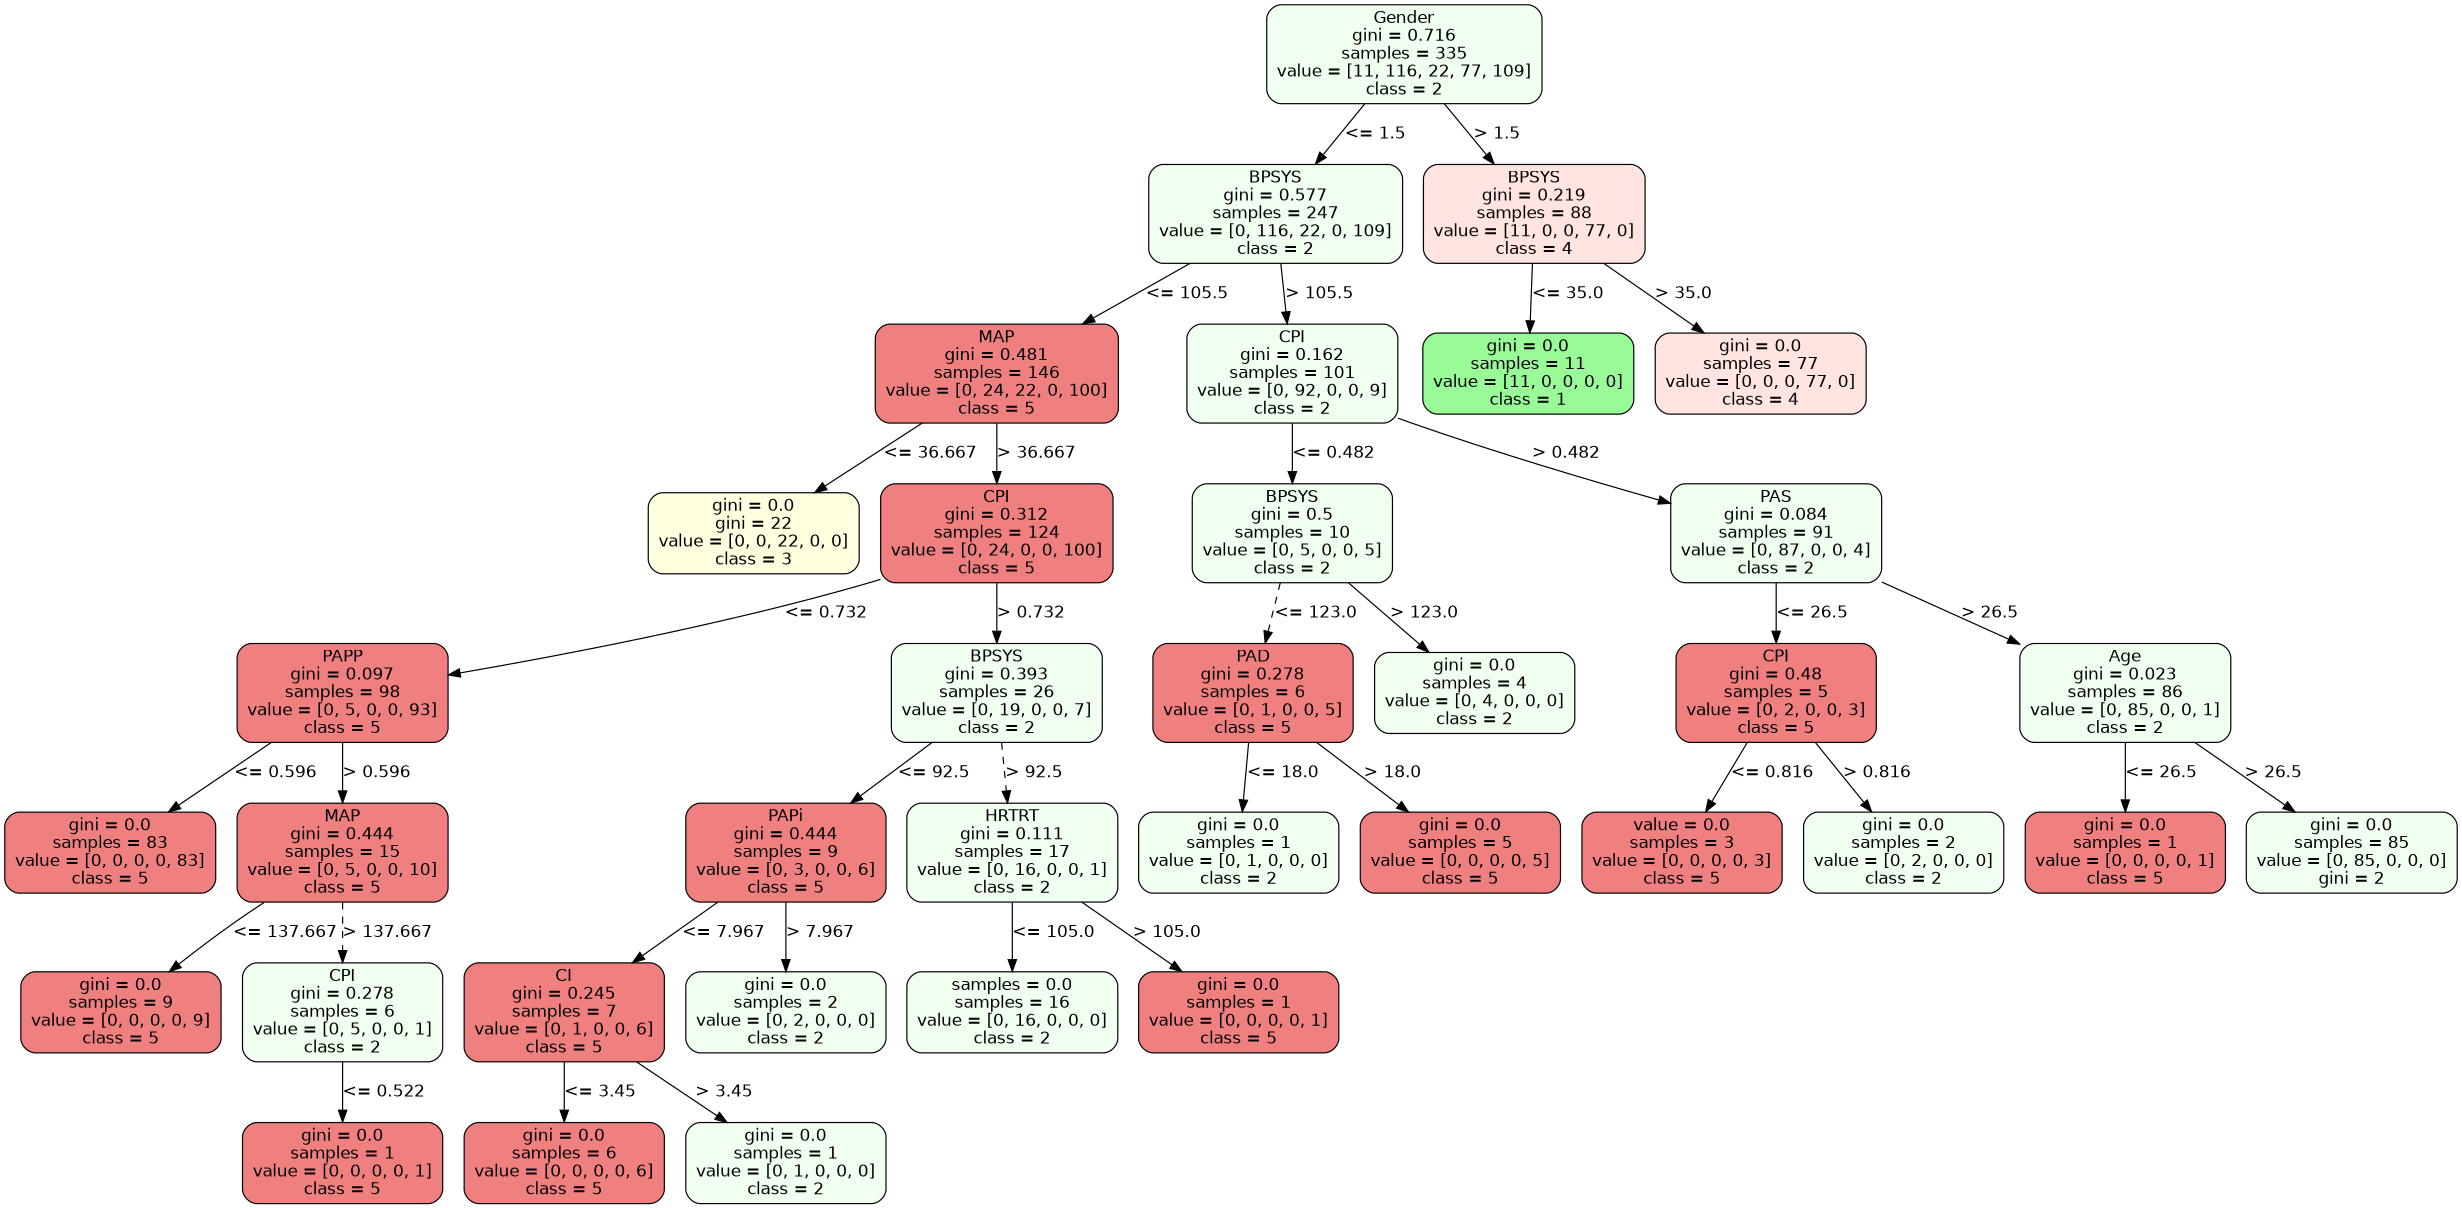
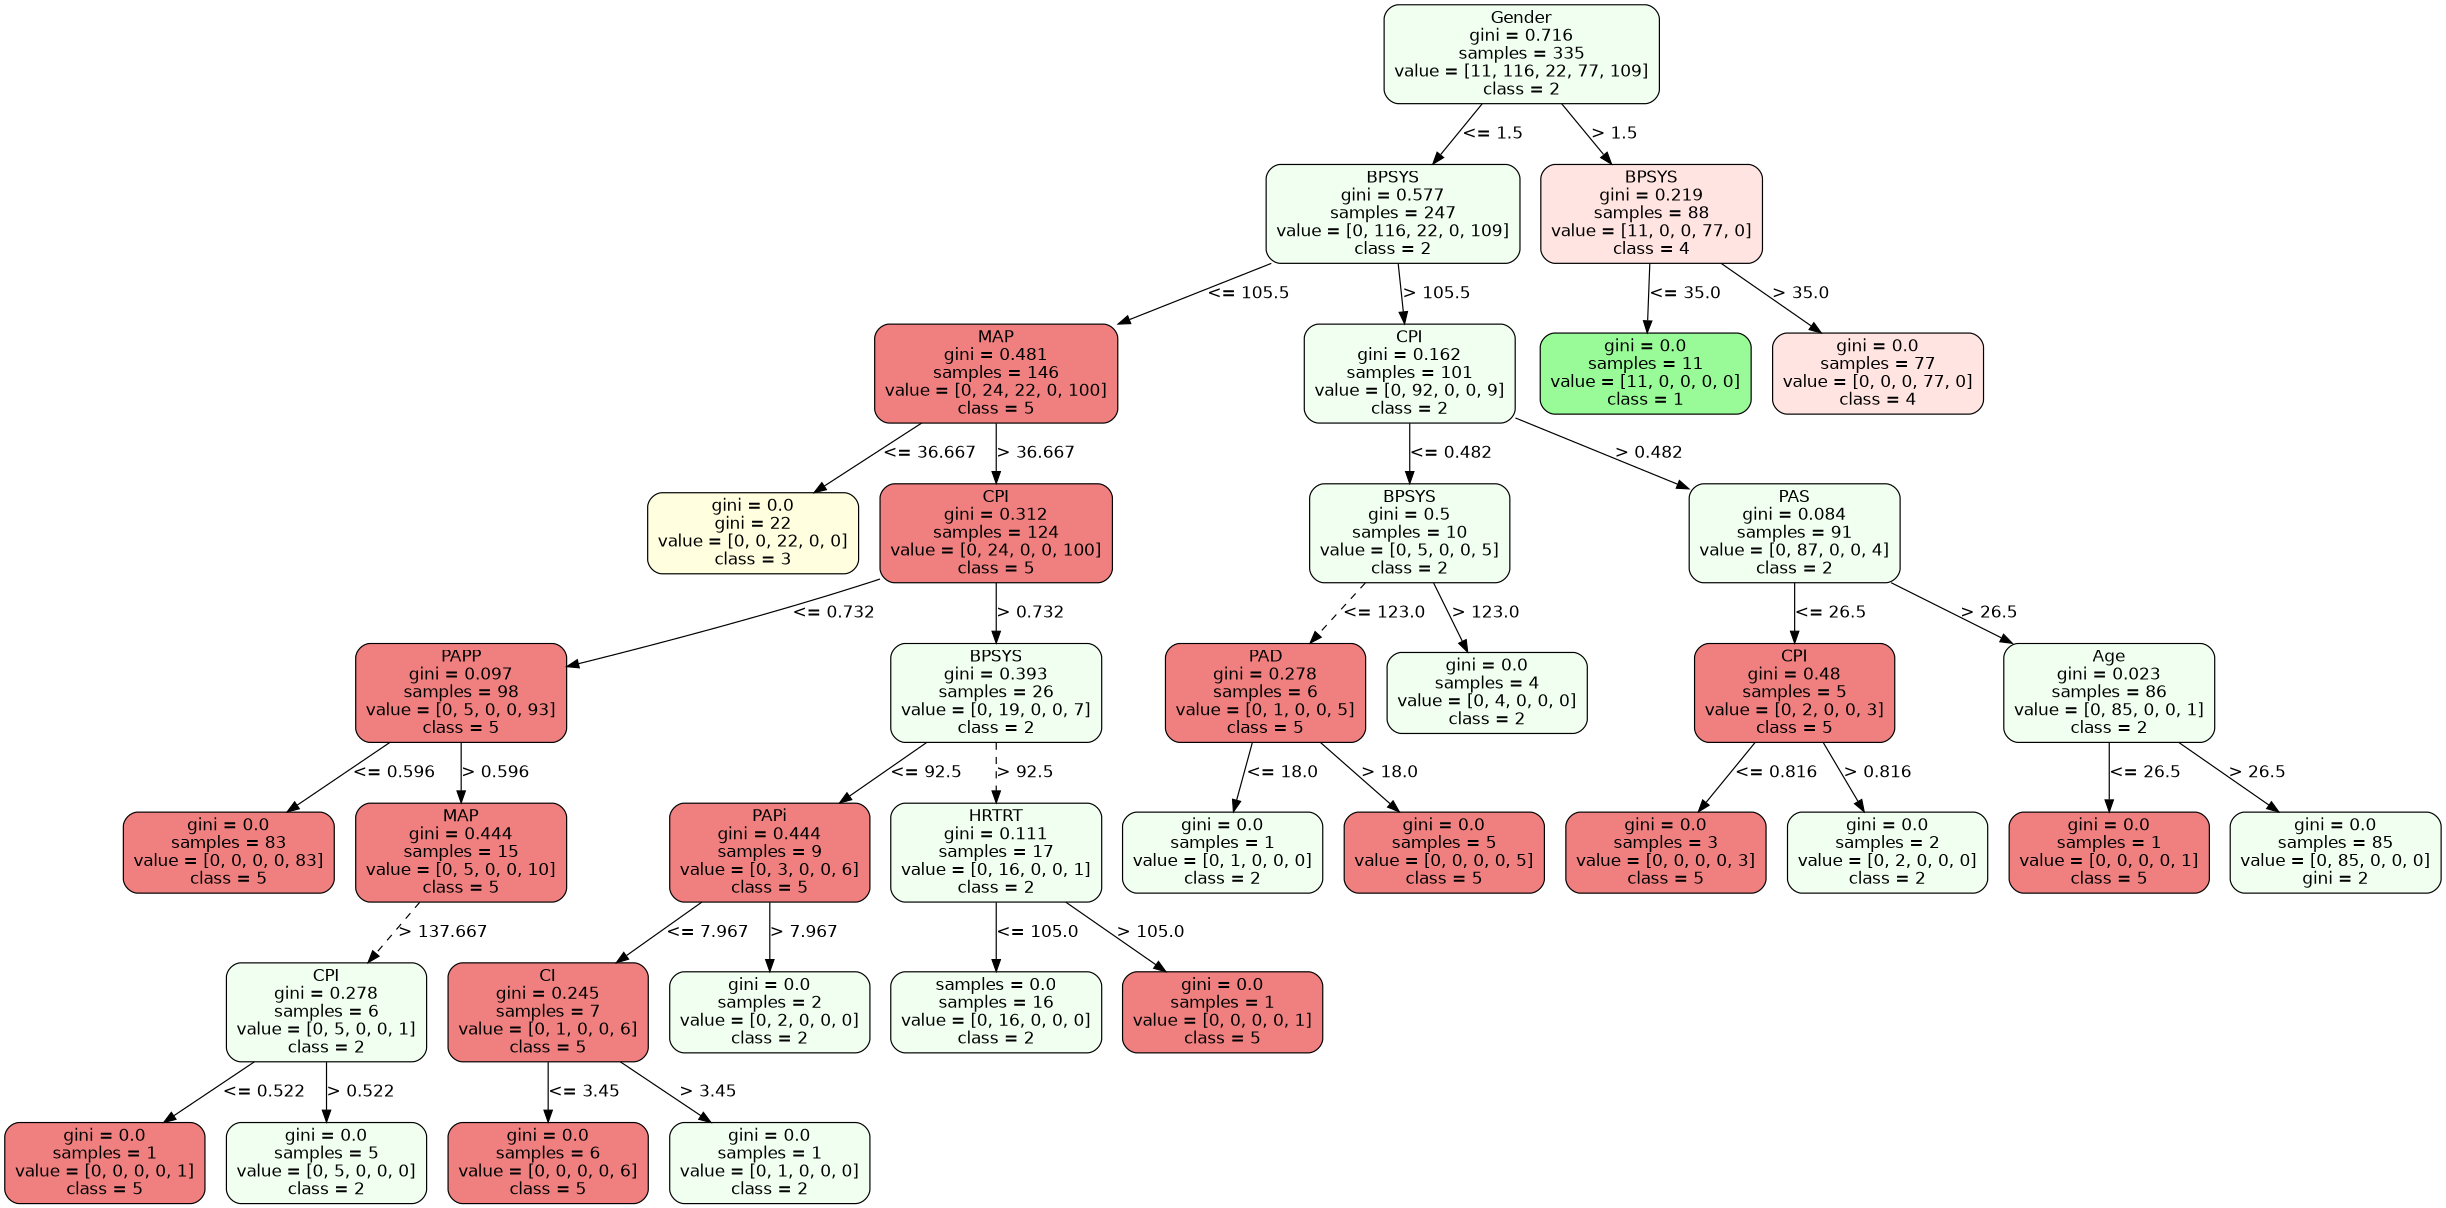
(1682, 853) -> (1666, 853)
(121, 1012) -> none
none -> (327, 1163)
